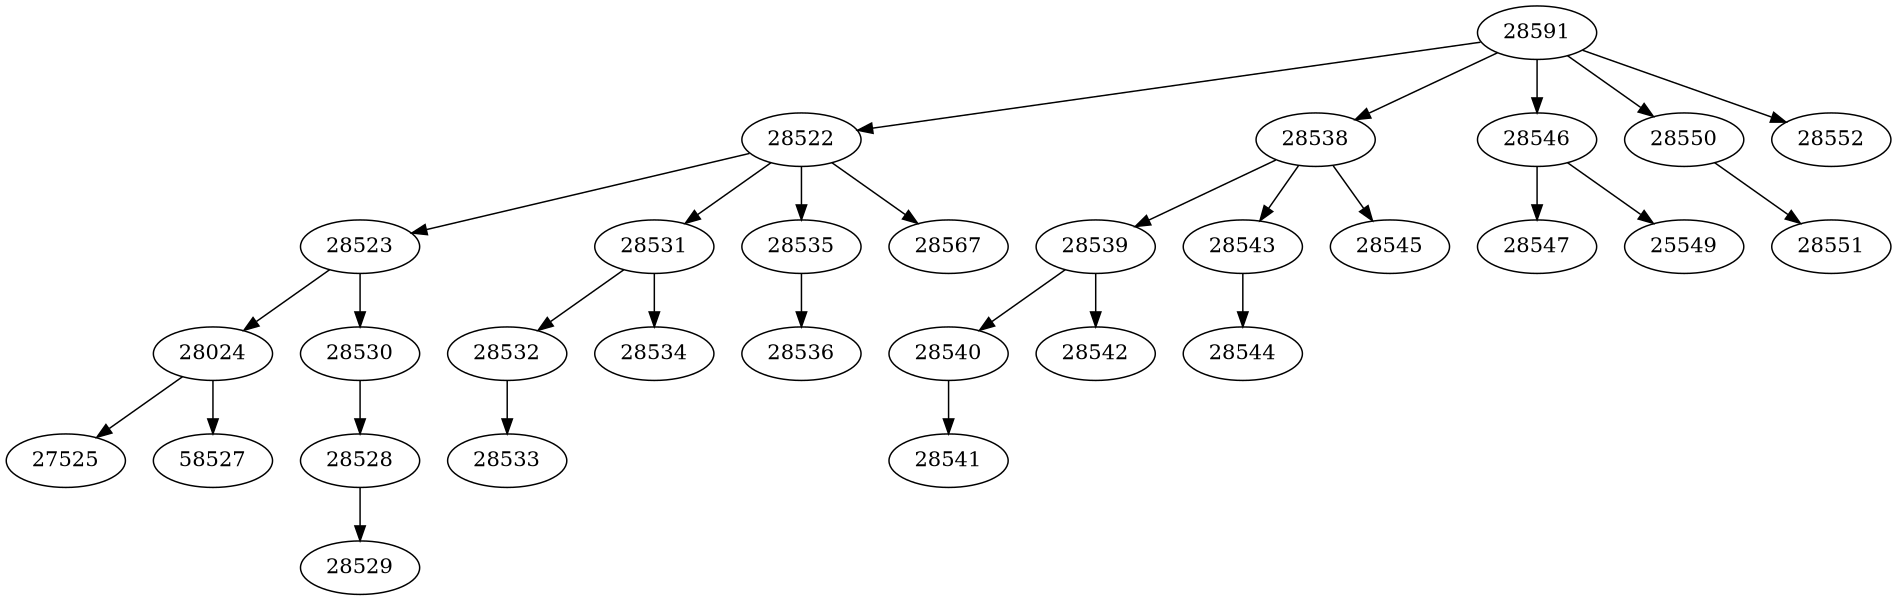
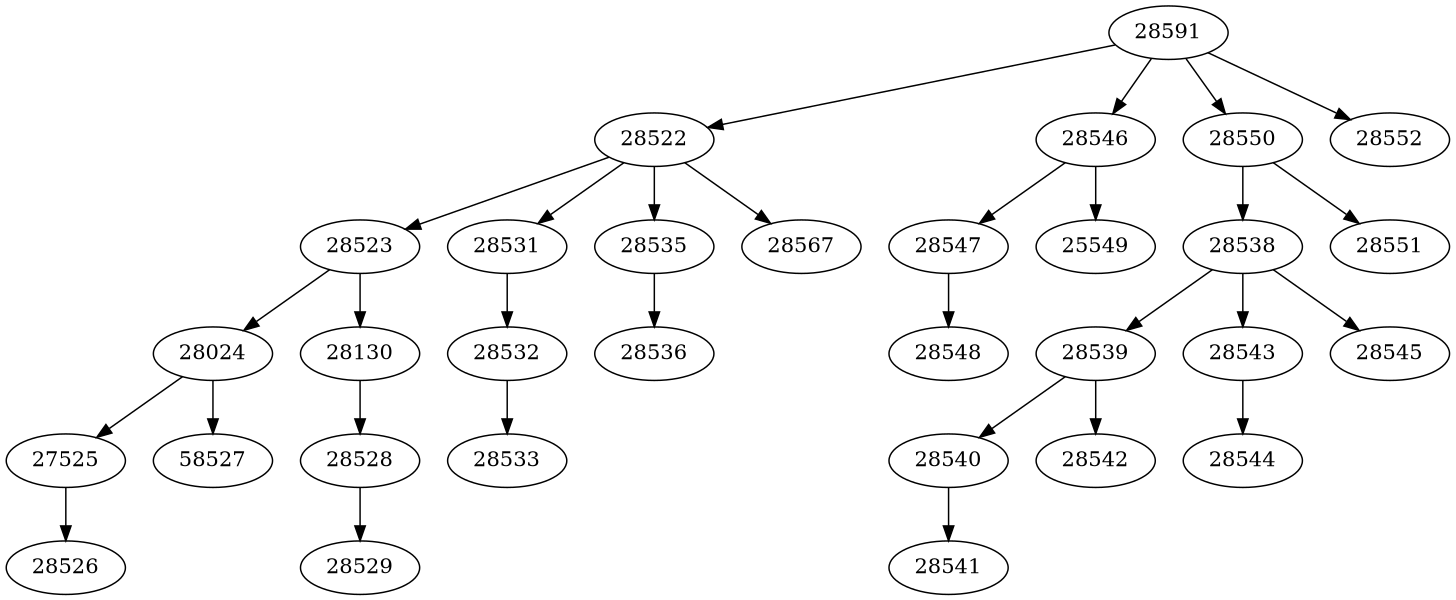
(1433, 83) -> (1243, 186)
(360, 354) -> (360, 354)
(654, 354) -> none
none -> (949, 354)
none -> (66, 568)
